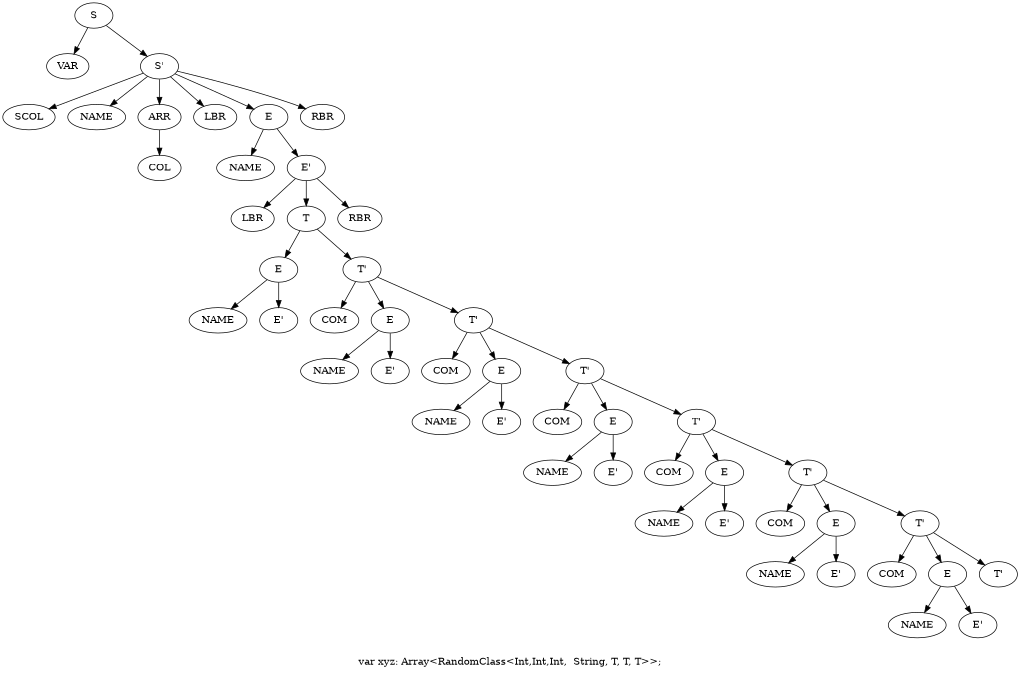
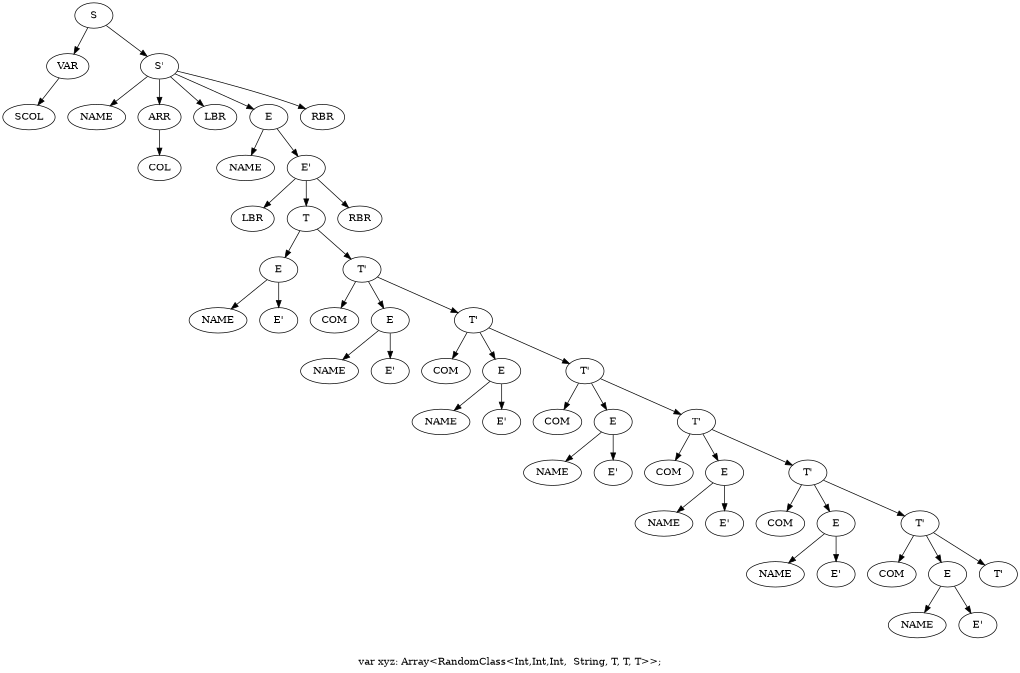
(100, 90) -> (51, 89)
